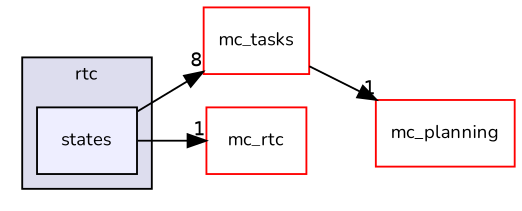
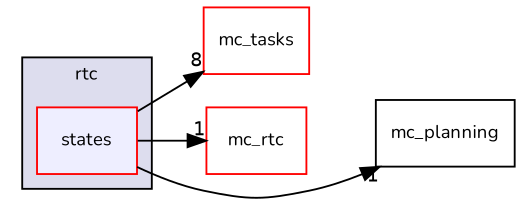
(334, 79) -> (249, 198)
(445, 133) -> (445, 133)
(87, 141) -> (87, 141)
